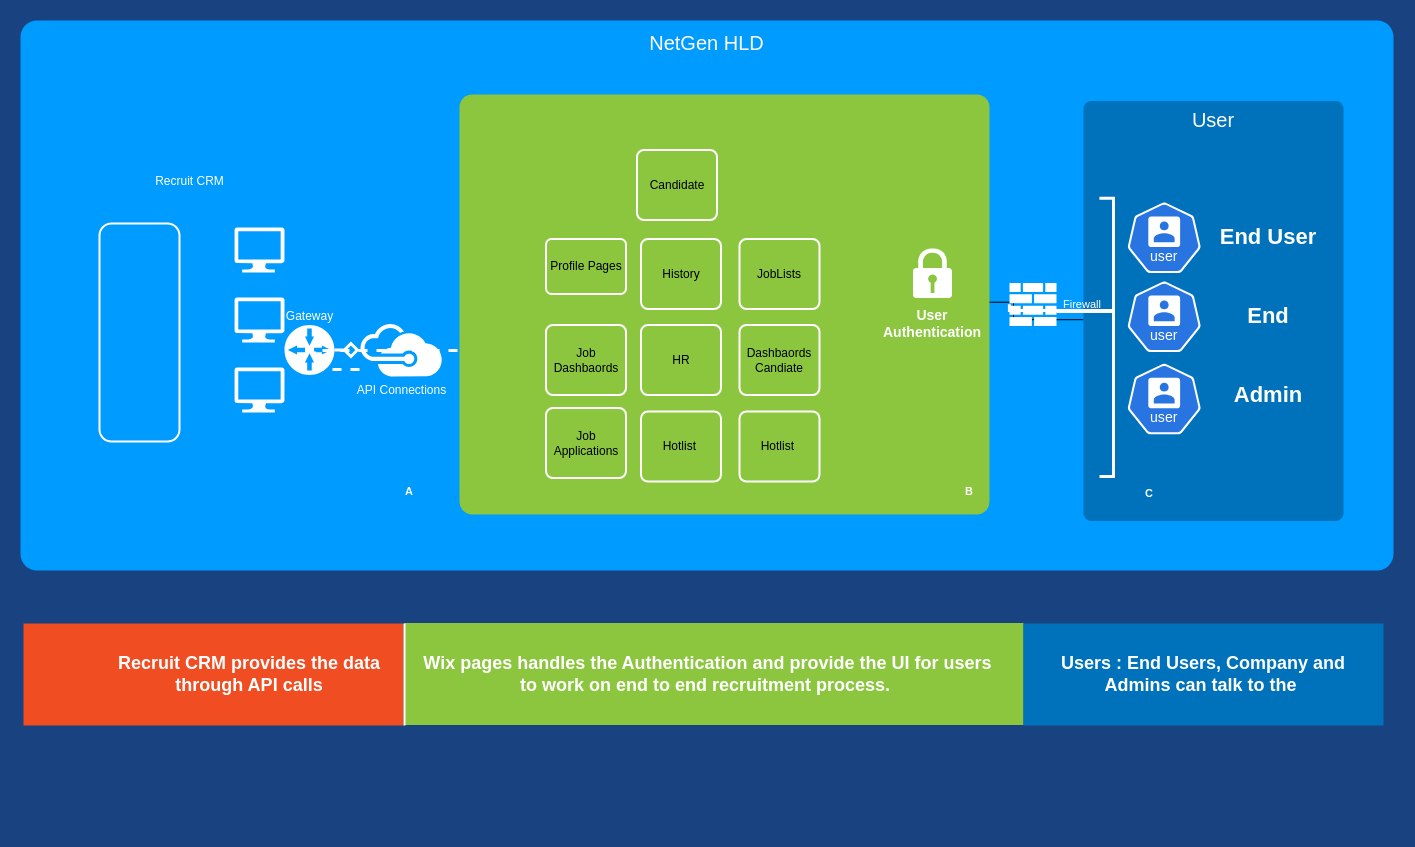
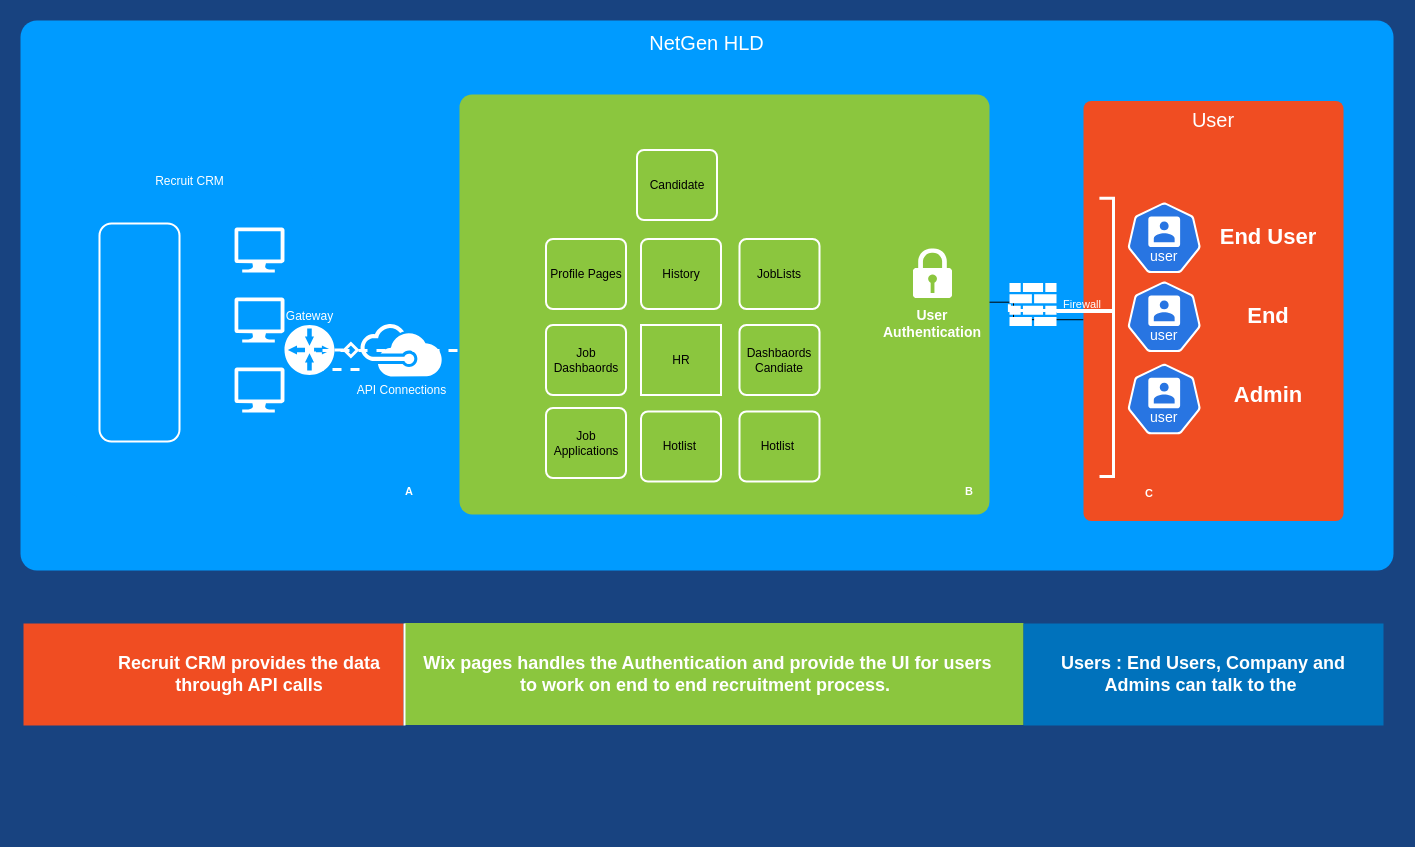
(586, 267) -> (586, 274)
(1214, 311) -> (1214, 311)
(681, 360) -> (681, 360)
